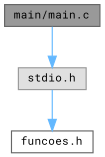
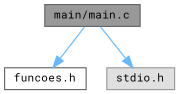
(52, 105) -> (72, 43)
